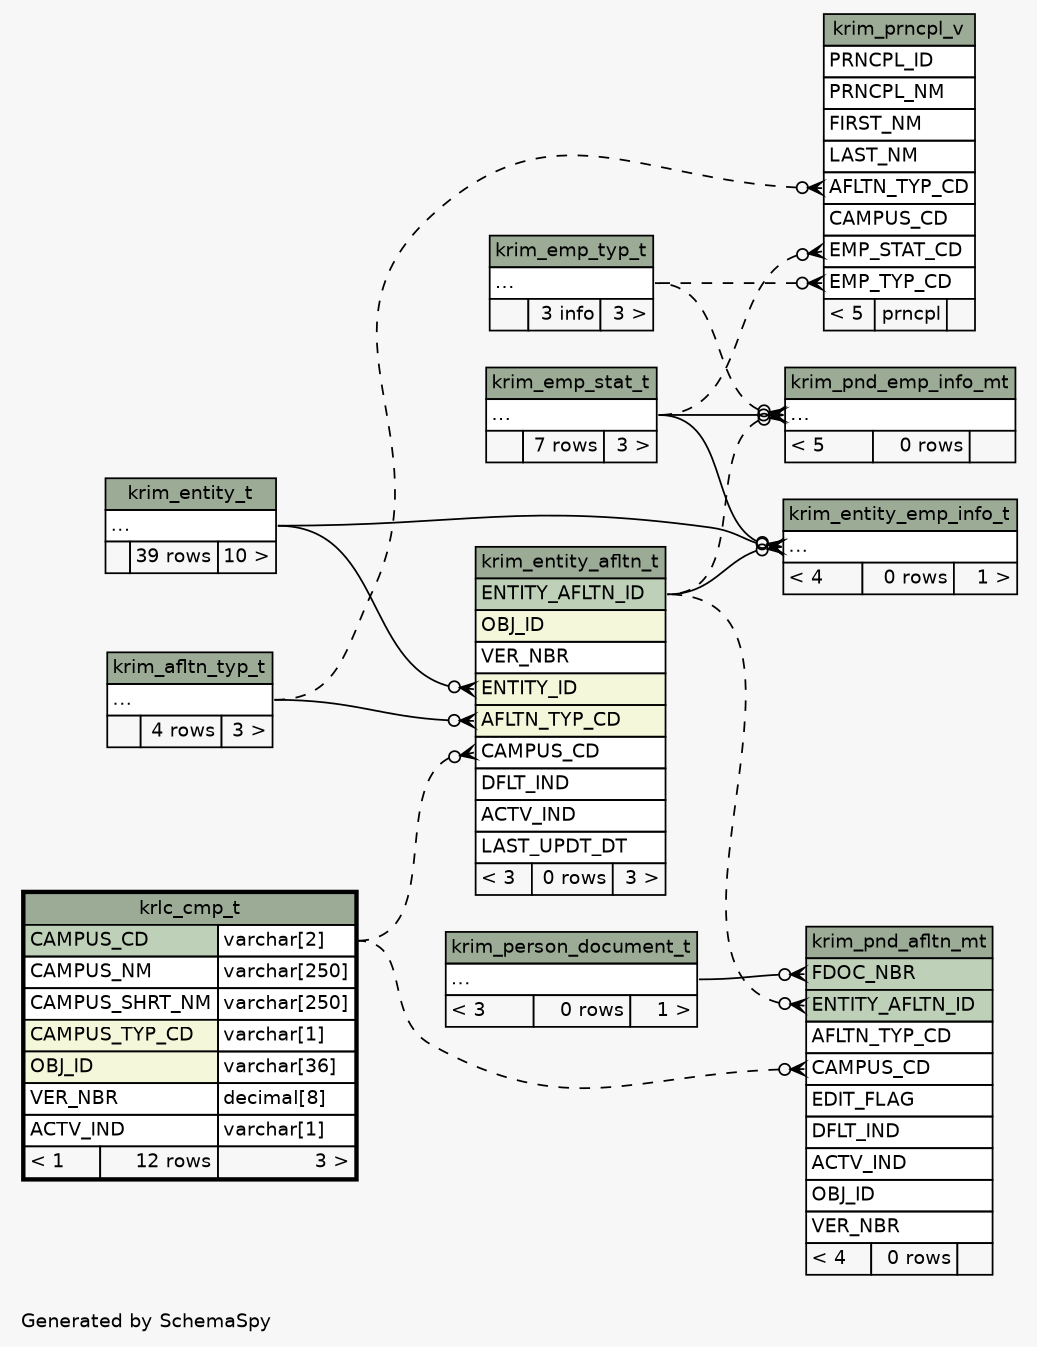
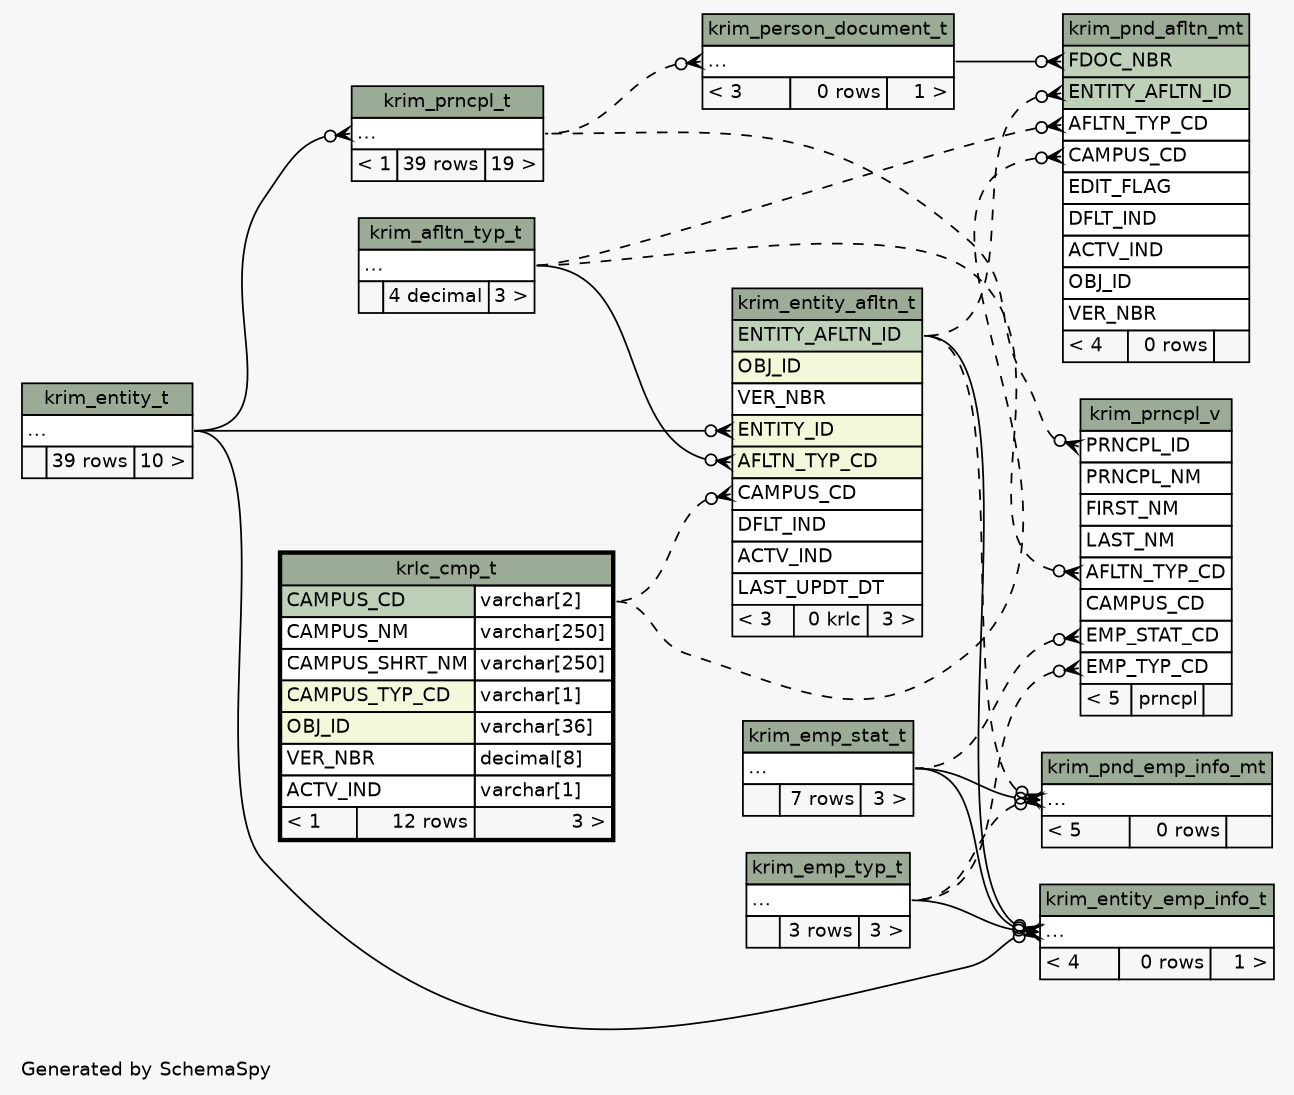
none -> (447, 134)
none -> (786, 199)
(568, 314) -> (821, 931)
(184, 731) -> (436, 296)
(575, 878) -> (835, 620)
none -> (963, 911)
